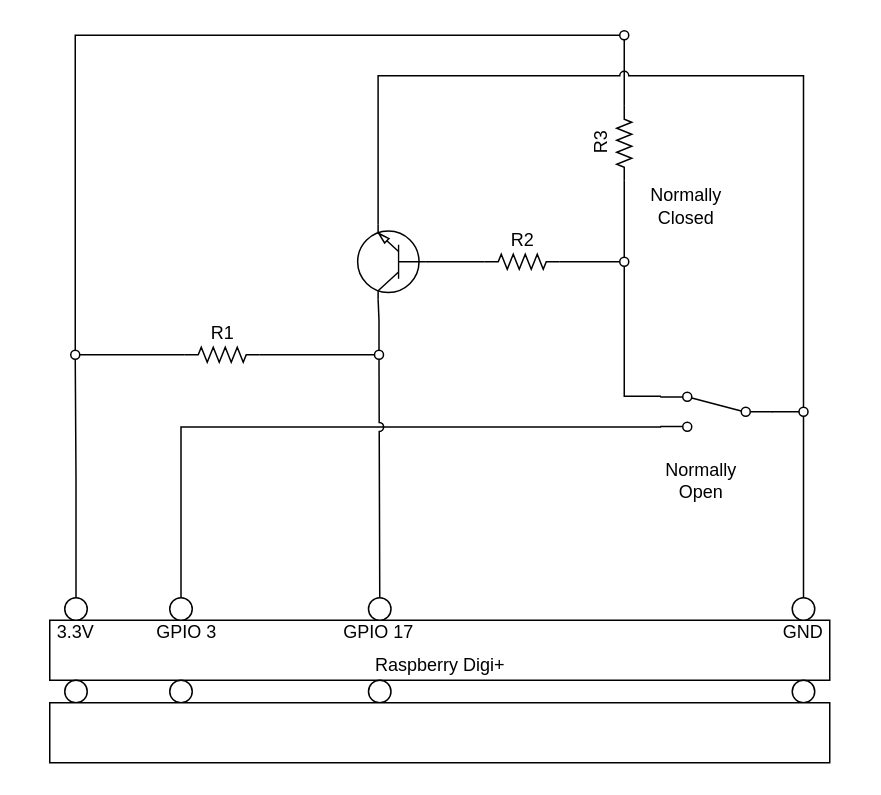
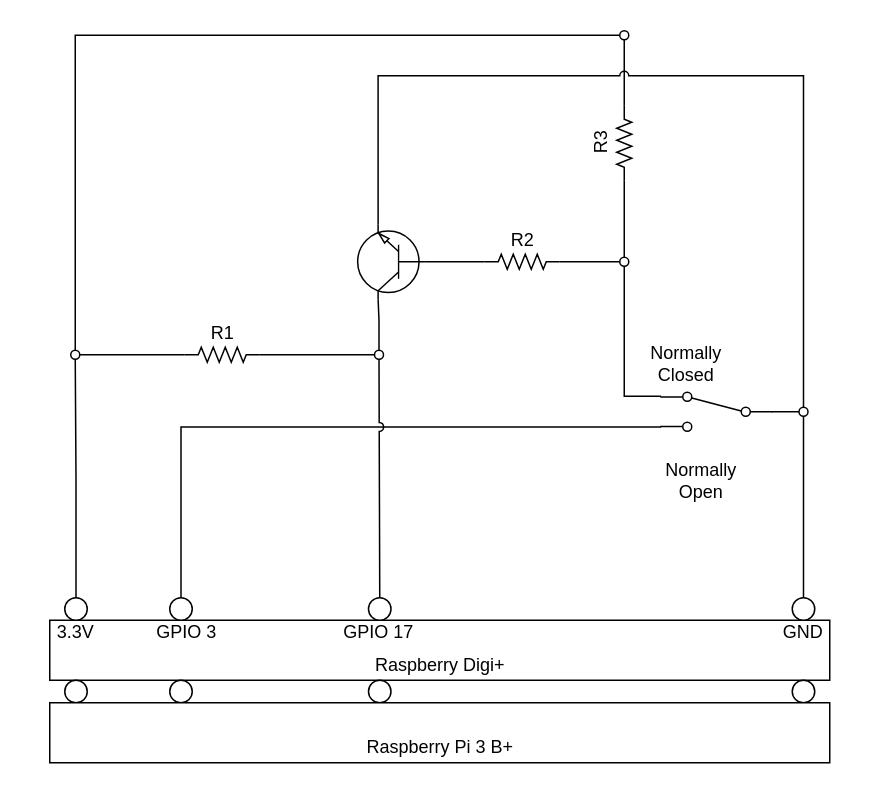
(686, 206) -> (686, 364)
none -> (440, 748)
